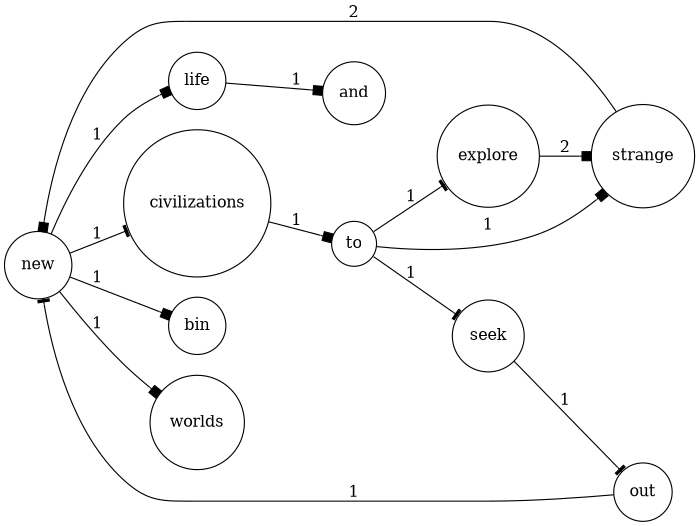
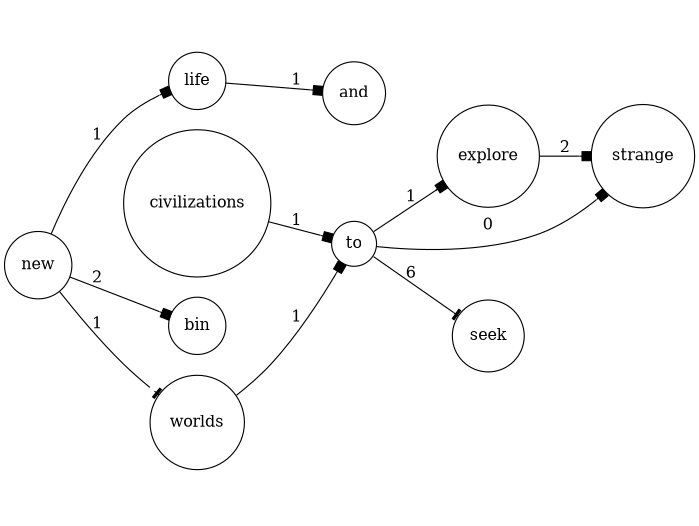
(285, 21) -> none
(407, 210) -> (407, 210)
(488, 225) -> (488, 225)
(96, 243) -> none
(411, 274) -> (411, 274)
(98, 278) -> (98, 278)
none -> (292, 339)
(102, 342) -> (102, 342)
(643, 492) -> none
